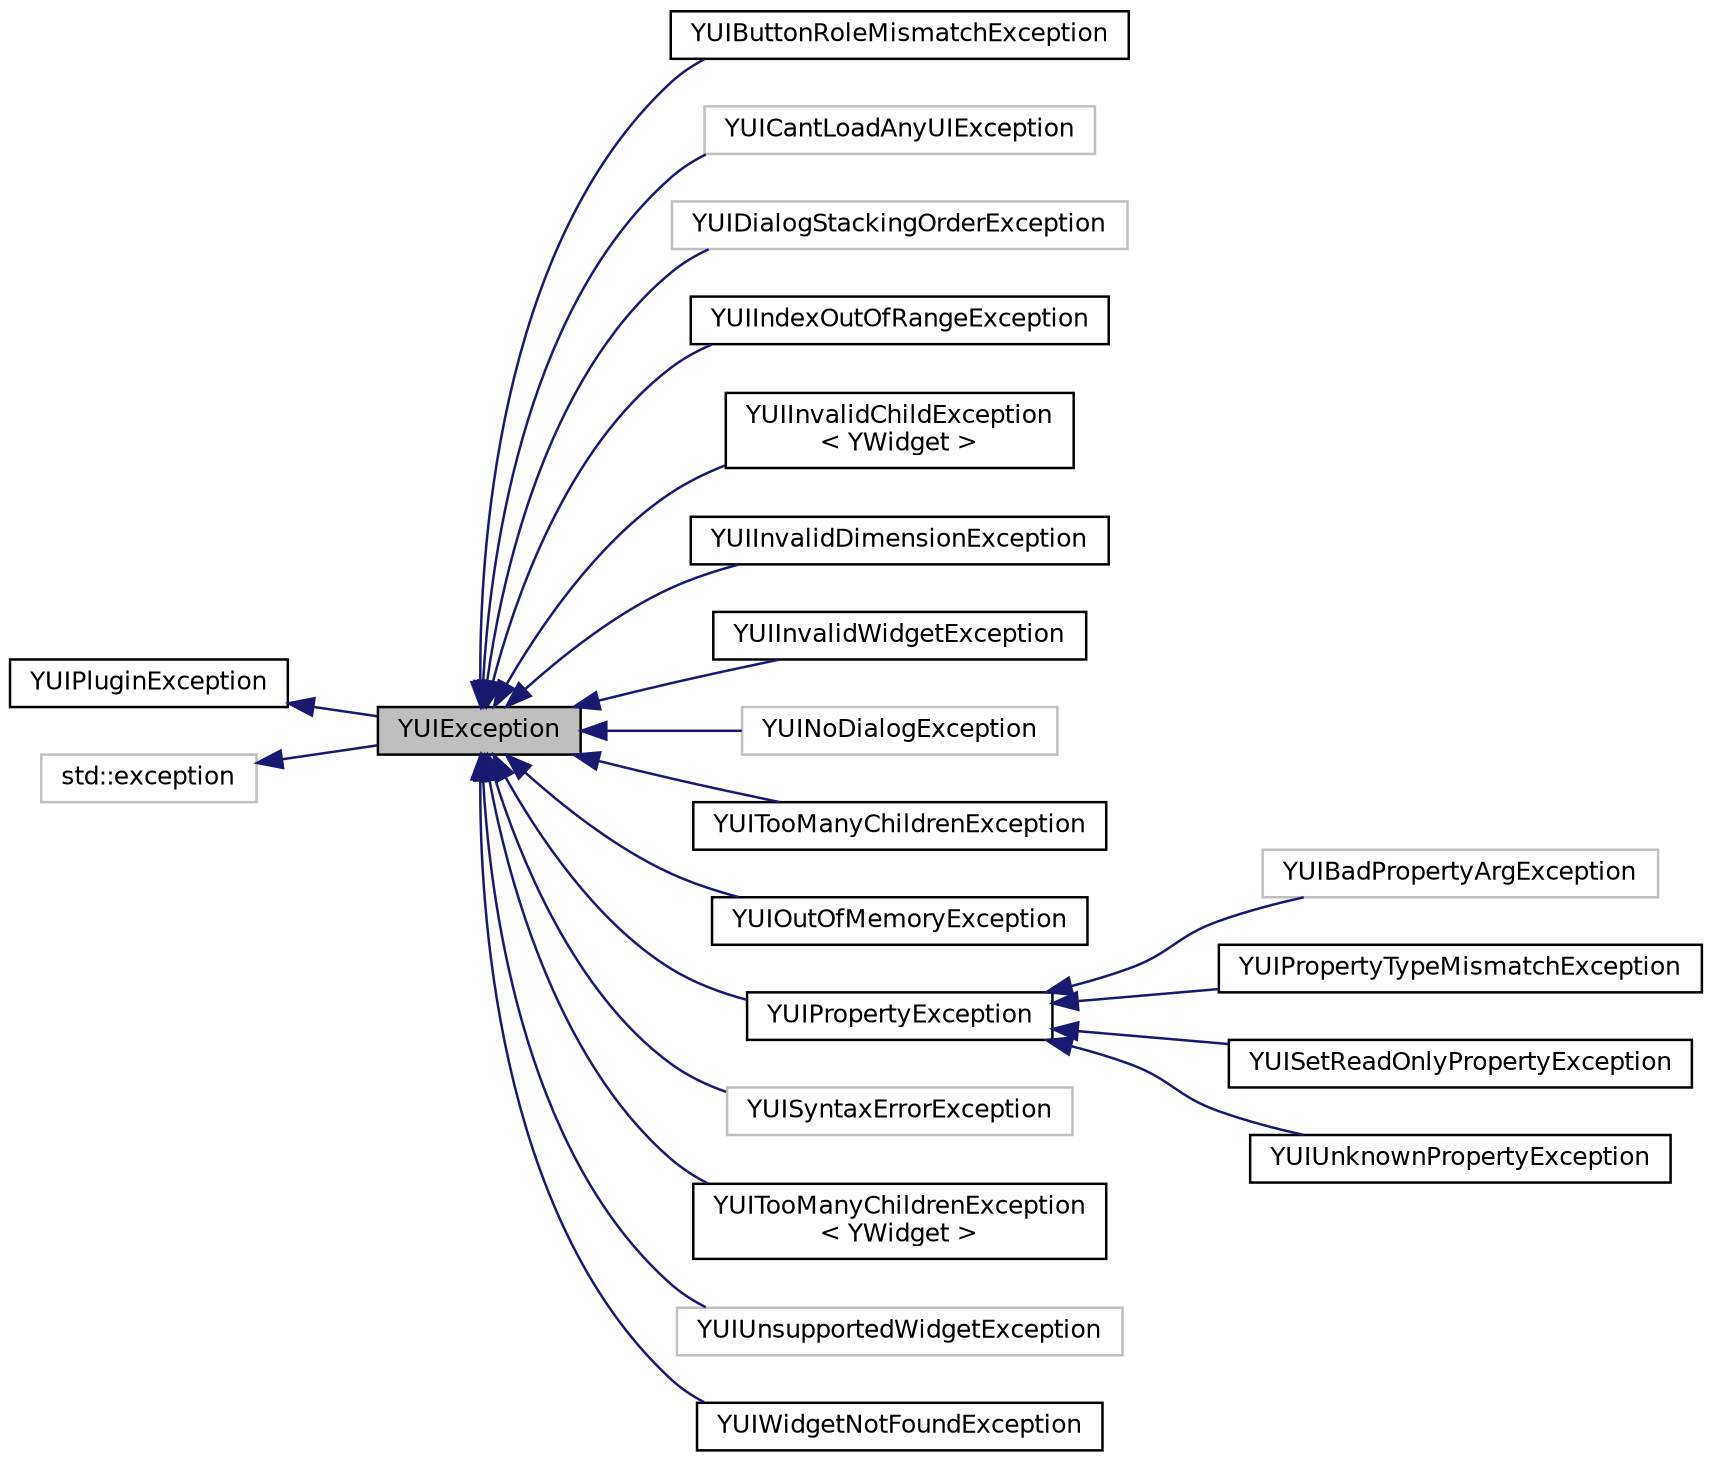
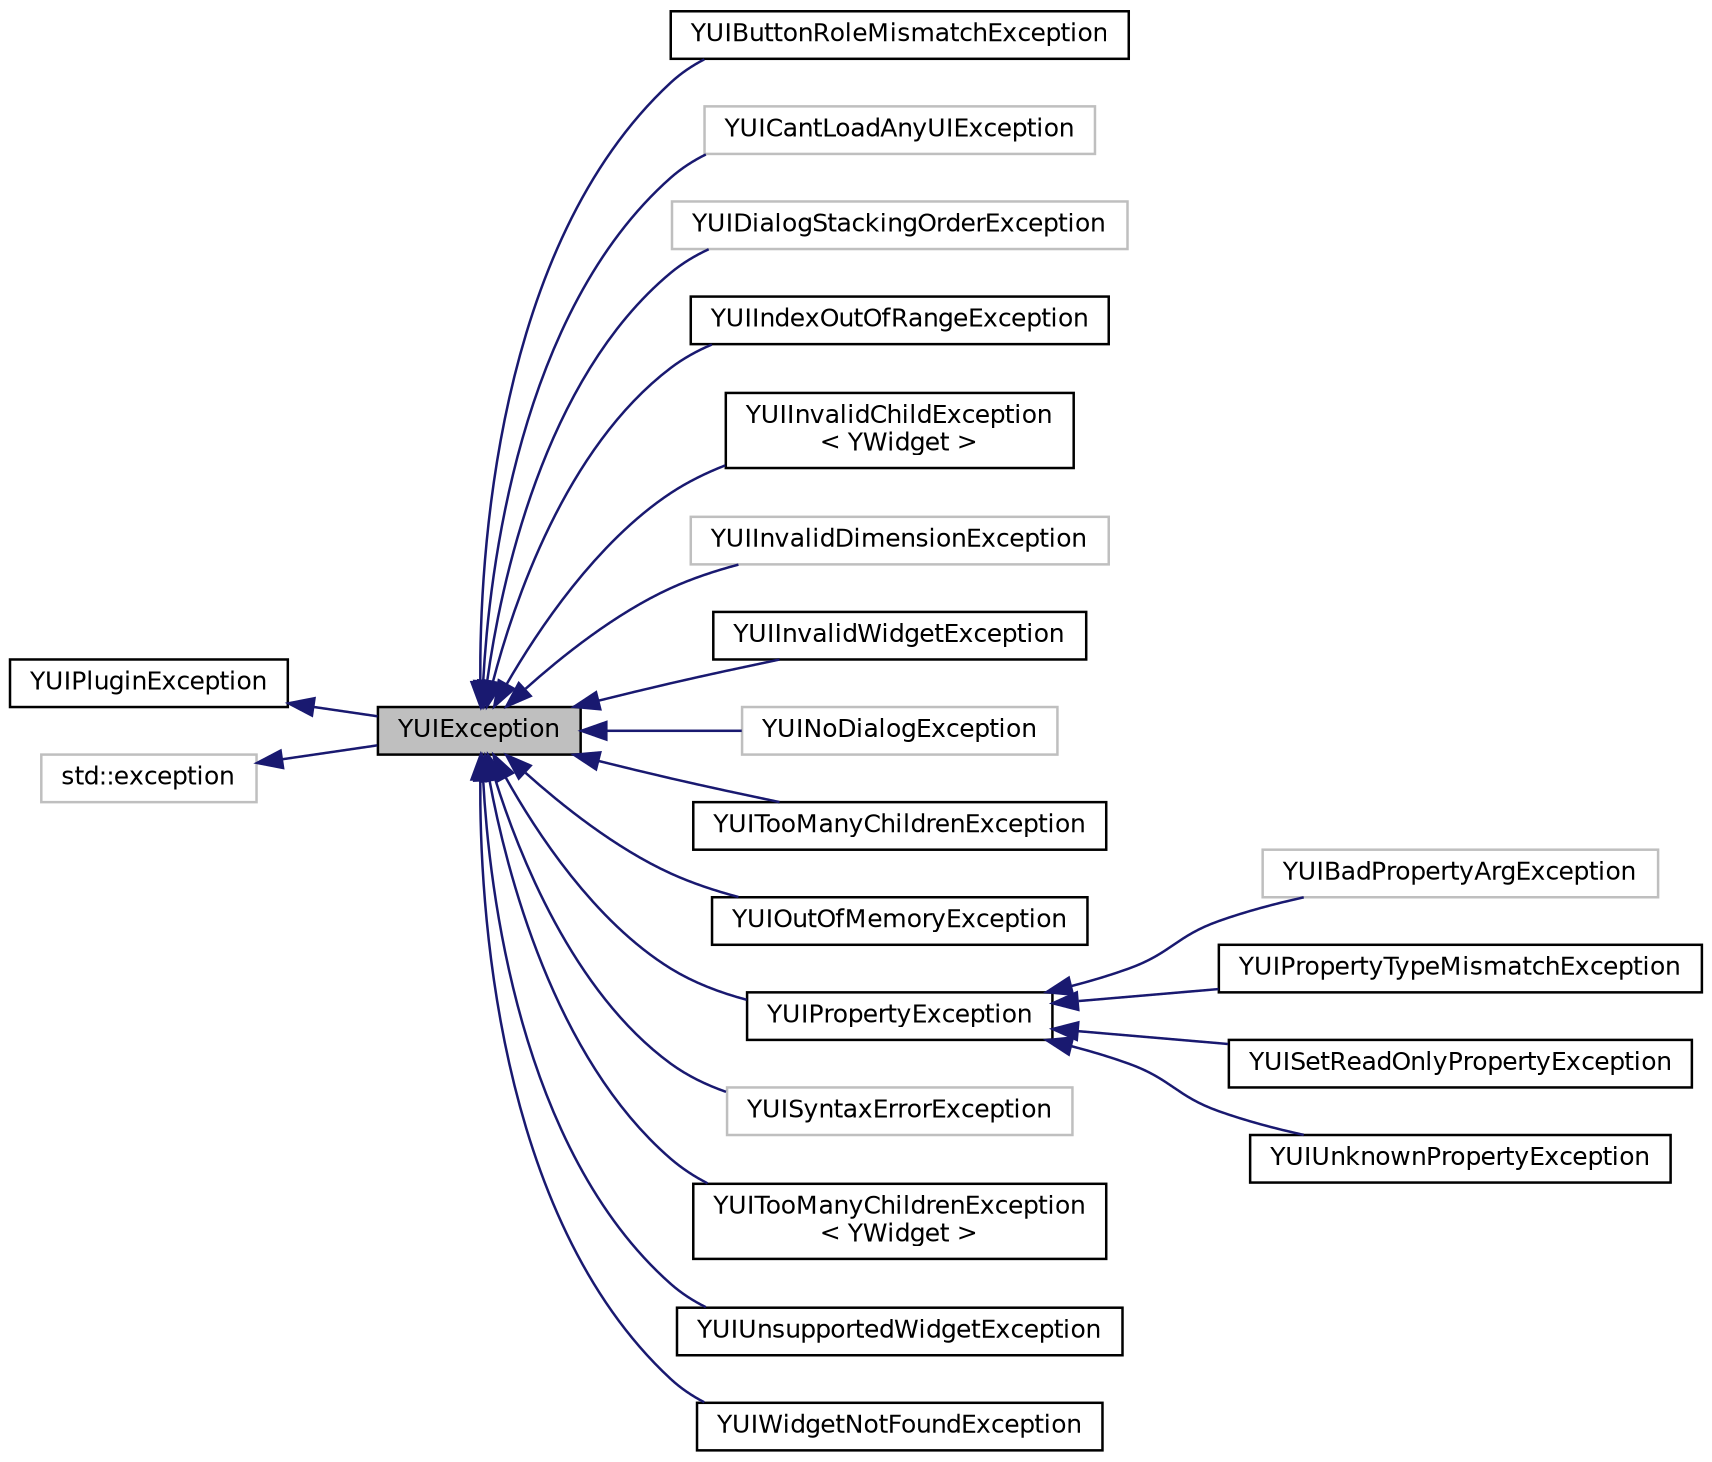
(900, 541) -> (900, 541)
(900, 1331) -> (900, 1331)
